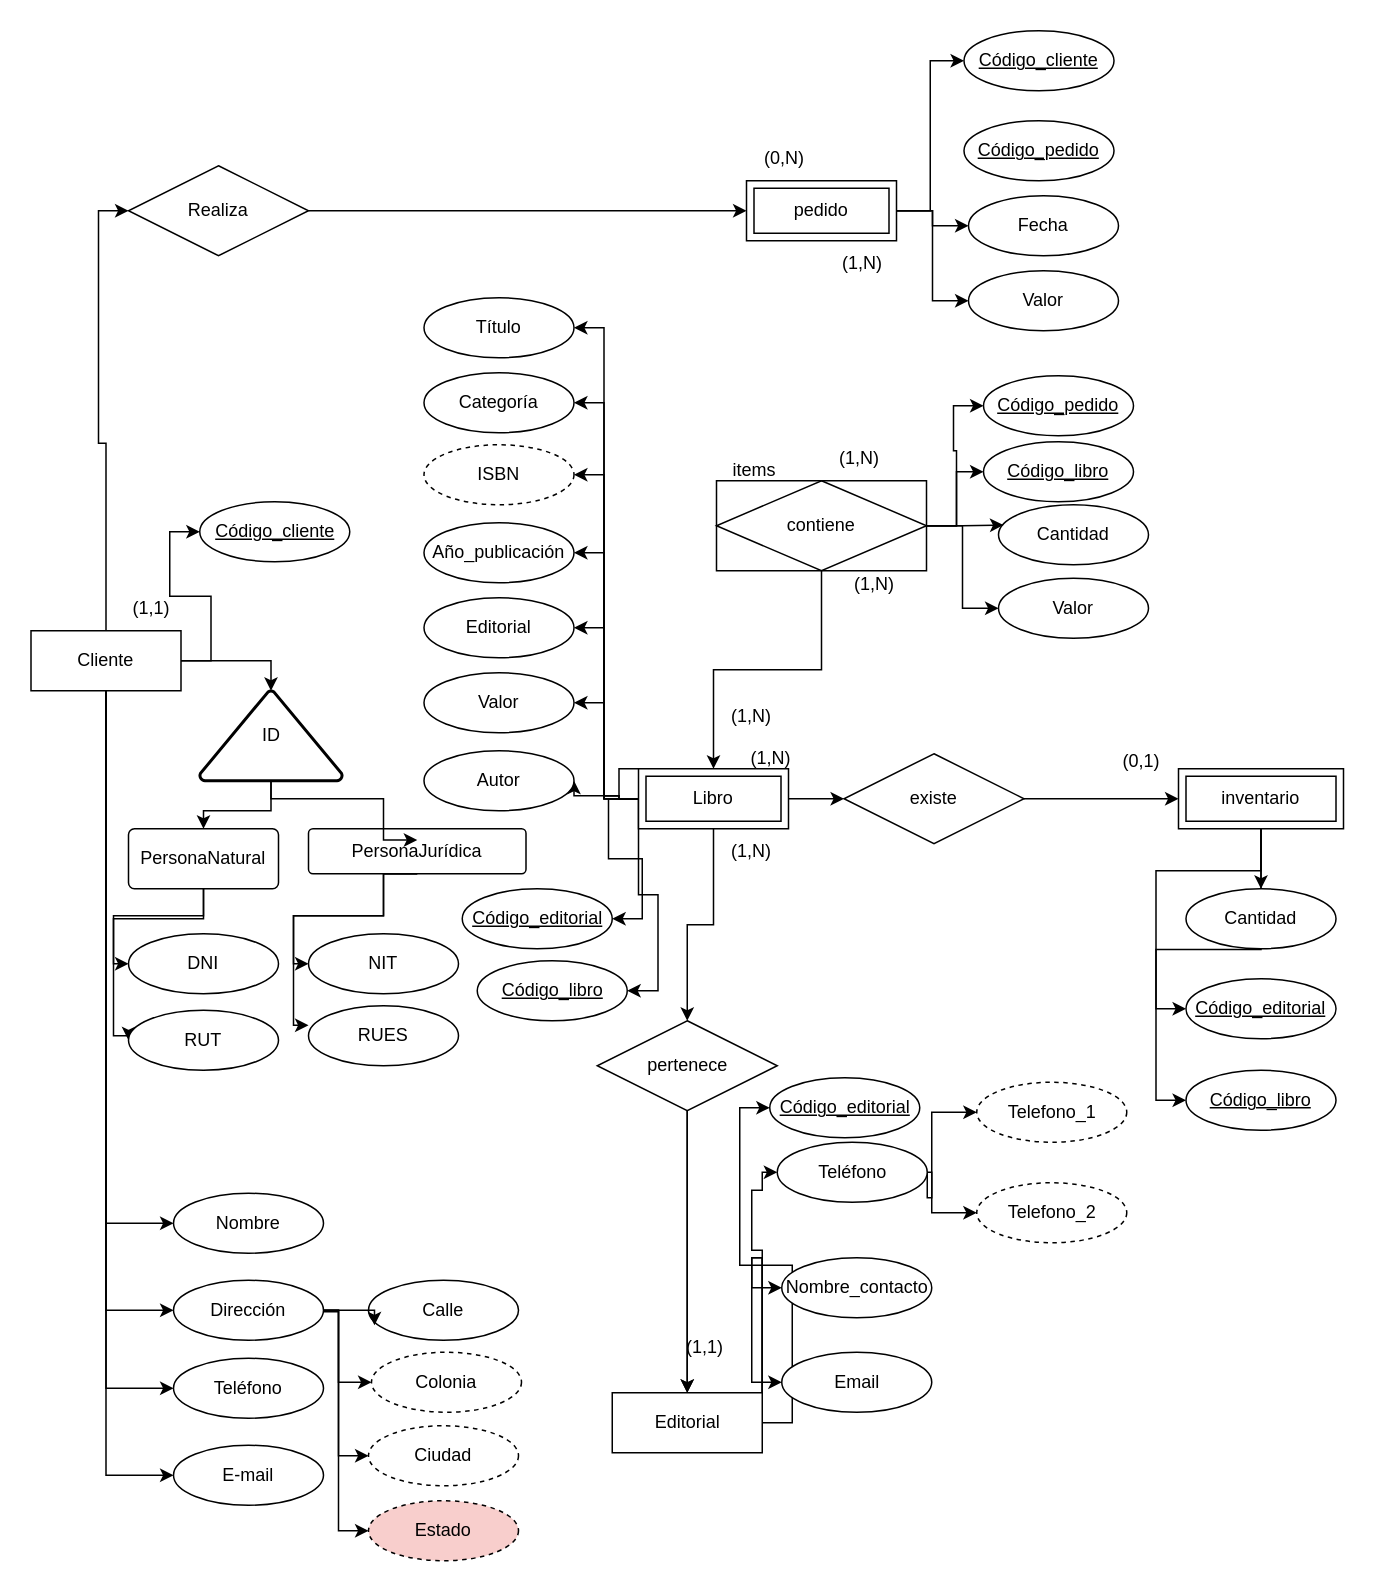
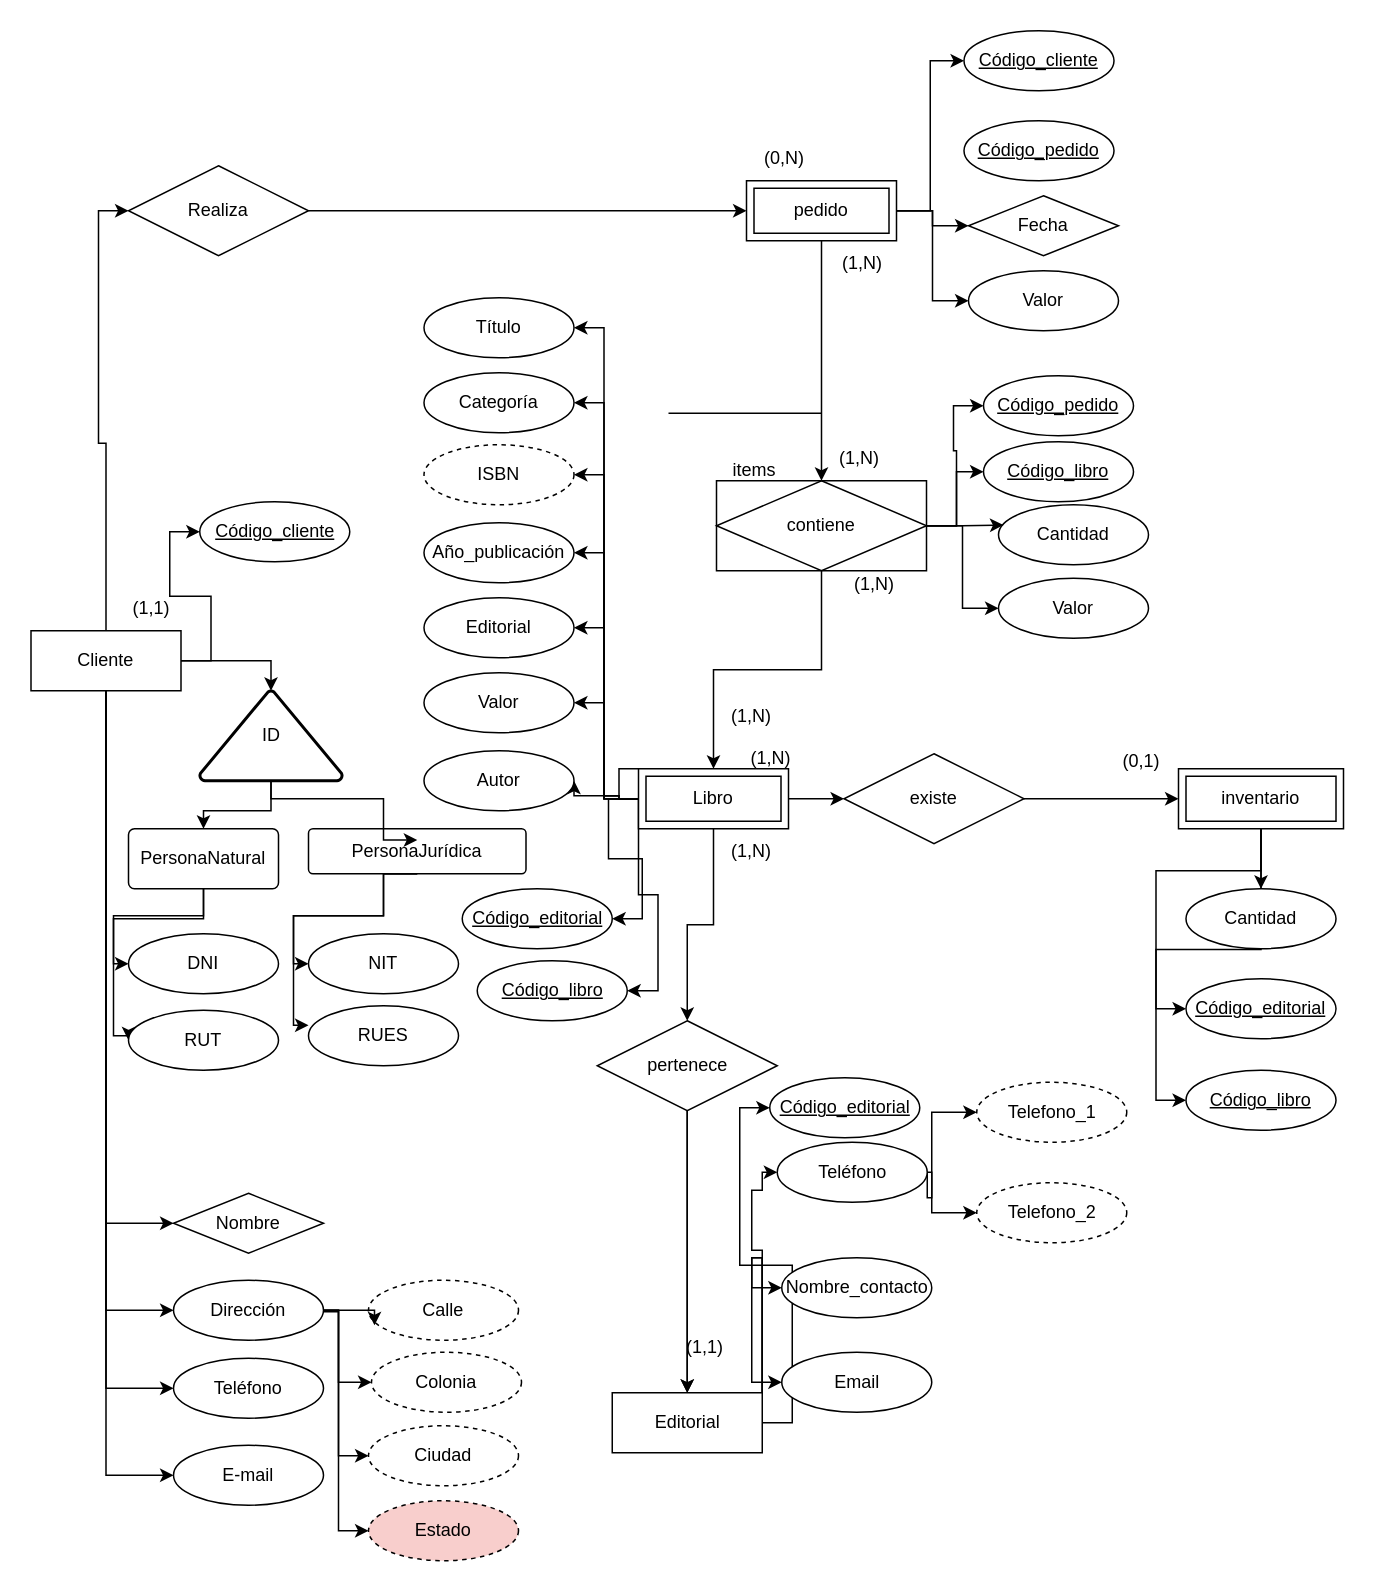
(1043, 226) -> (1043, 226)
none -> (726, 413)
(248, 1223) -> (248, 1223)
(443, 1310) -> (443, 1310)
